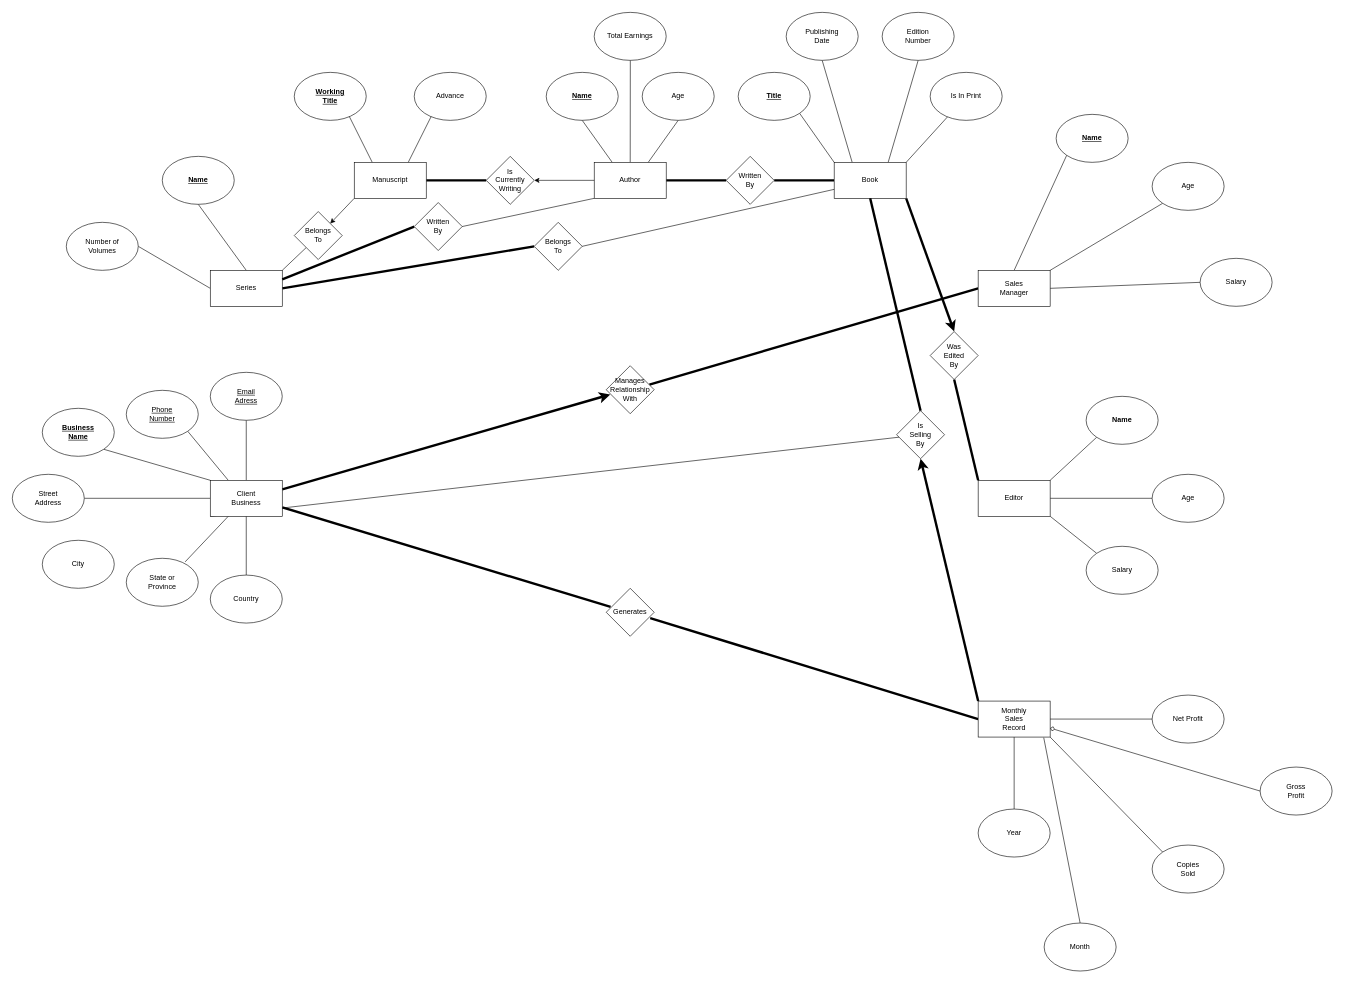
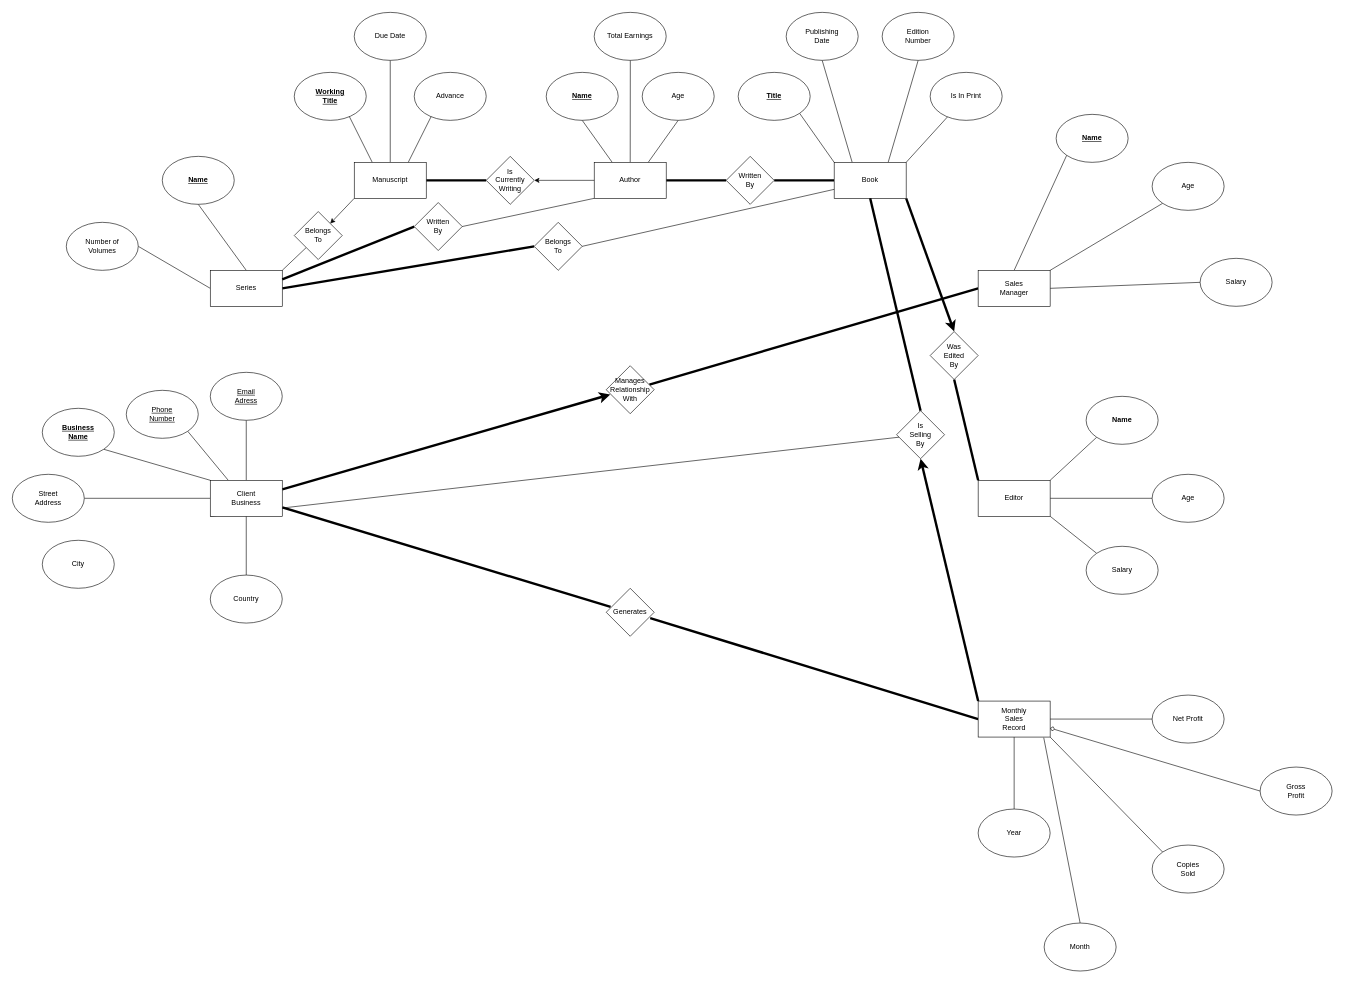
none -> (390, 36)
none -> (390, 111)
(207, 539) -> none
(162, 582) -> none
